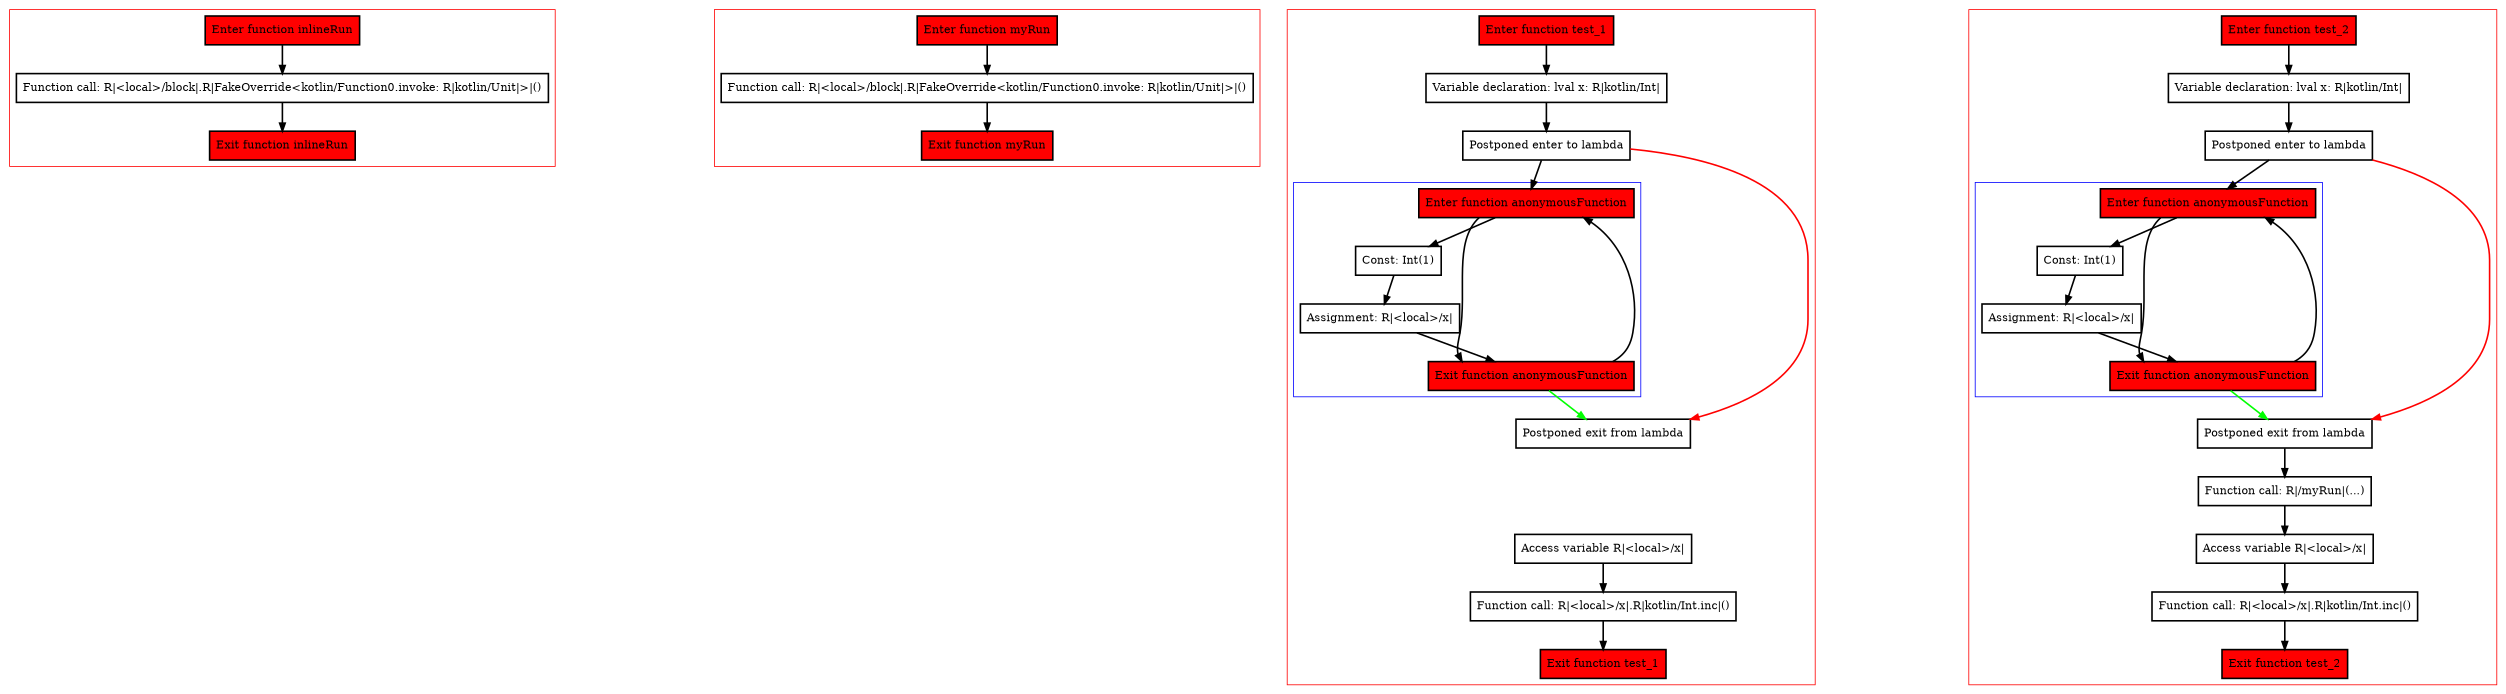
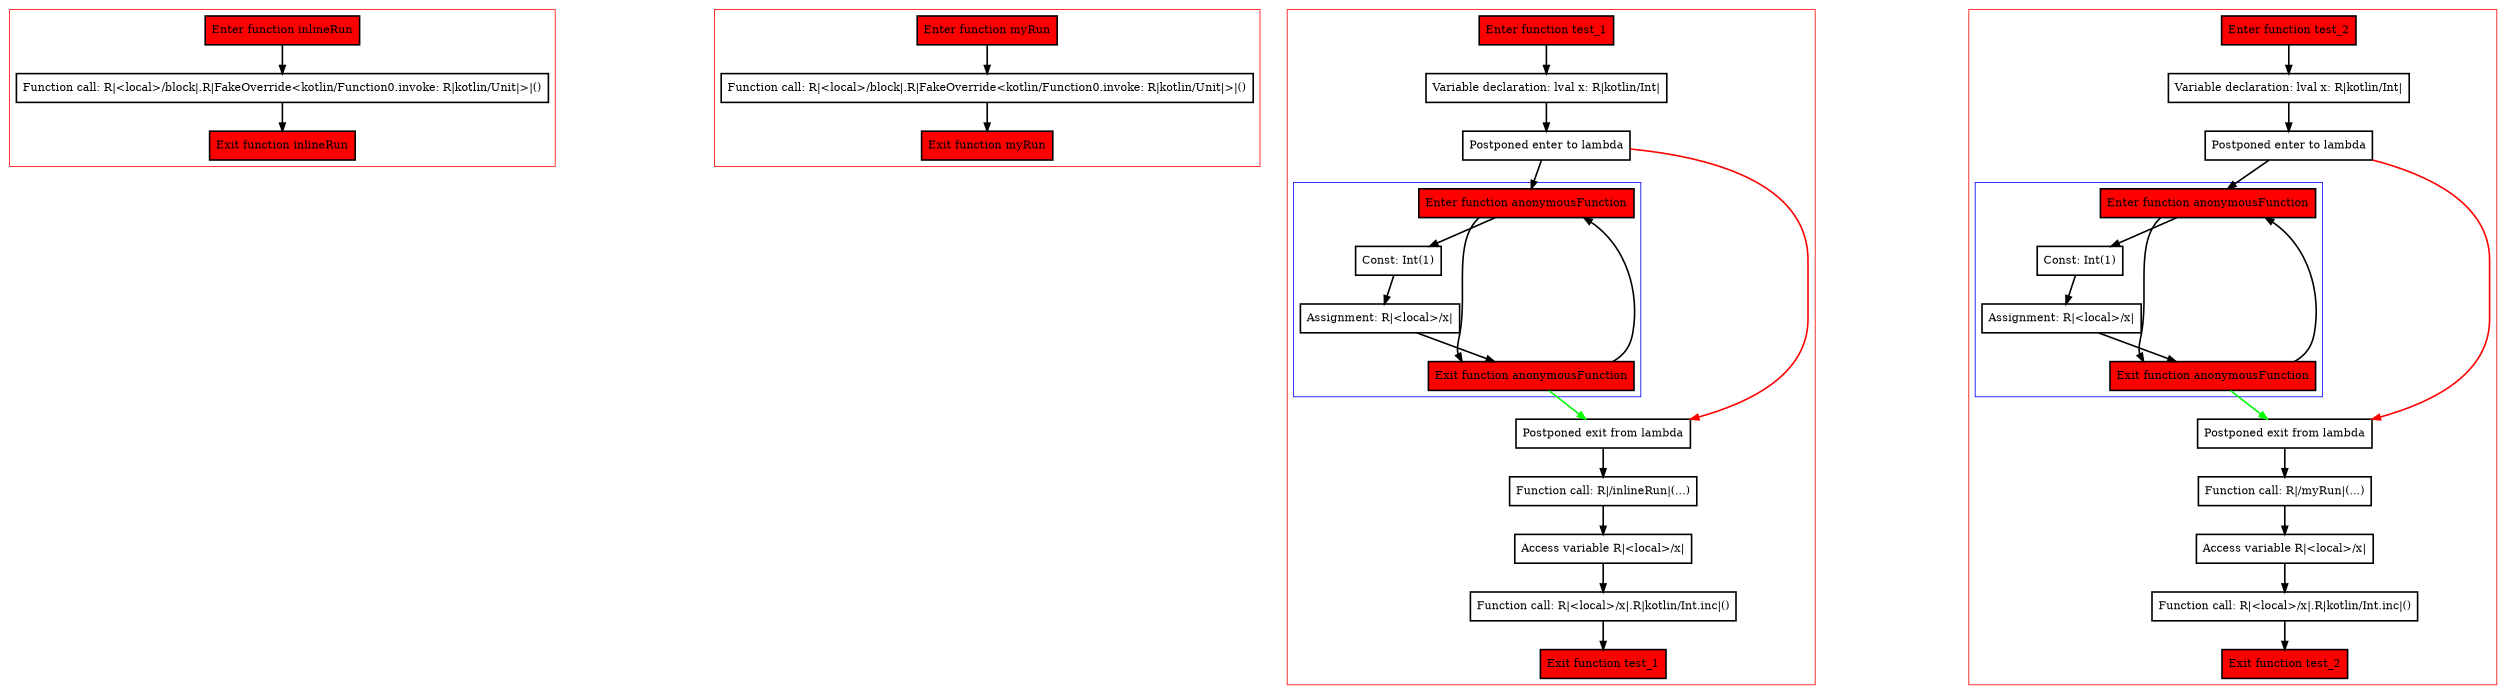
none -> (1603, 491)
